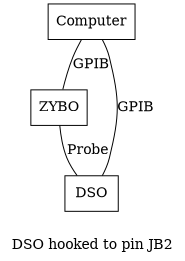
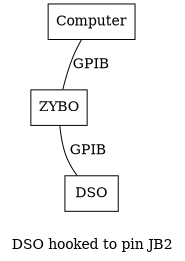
(117, 108) -> none
(88, 151) -> (88, 151)
